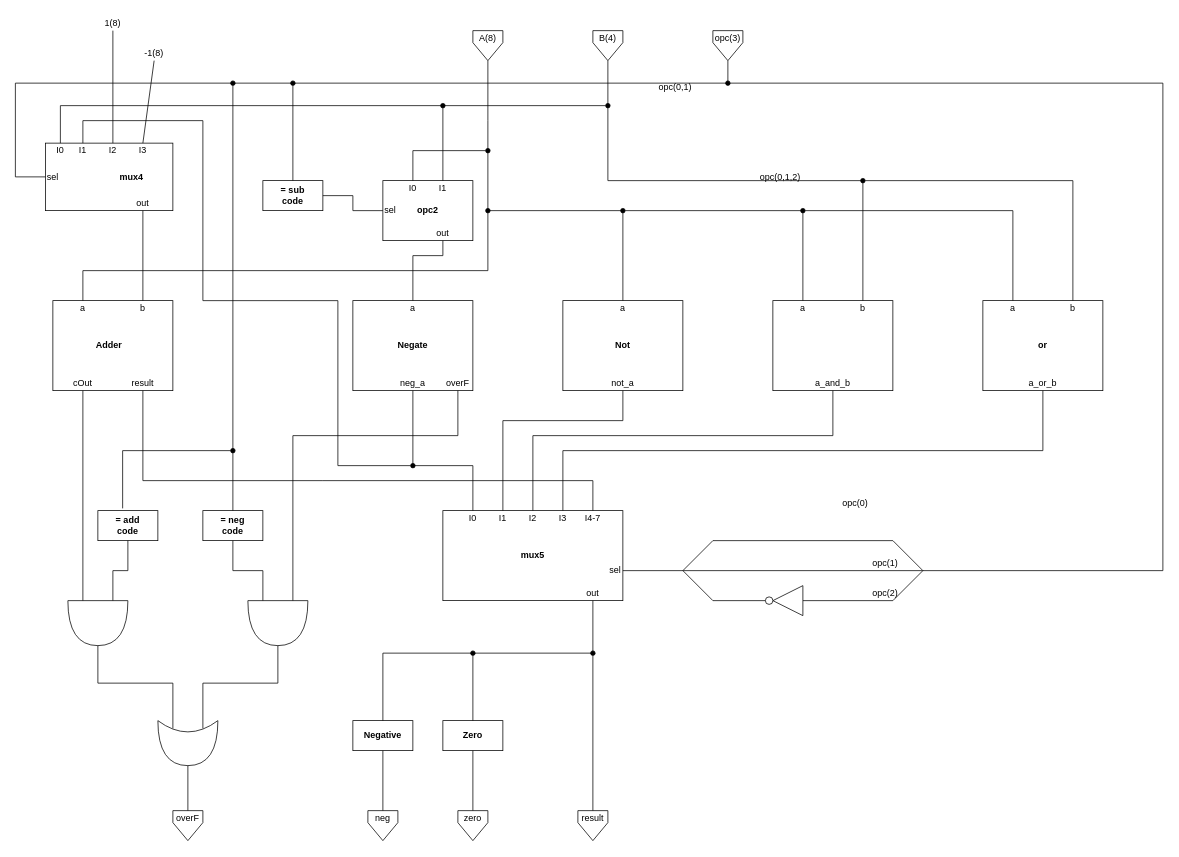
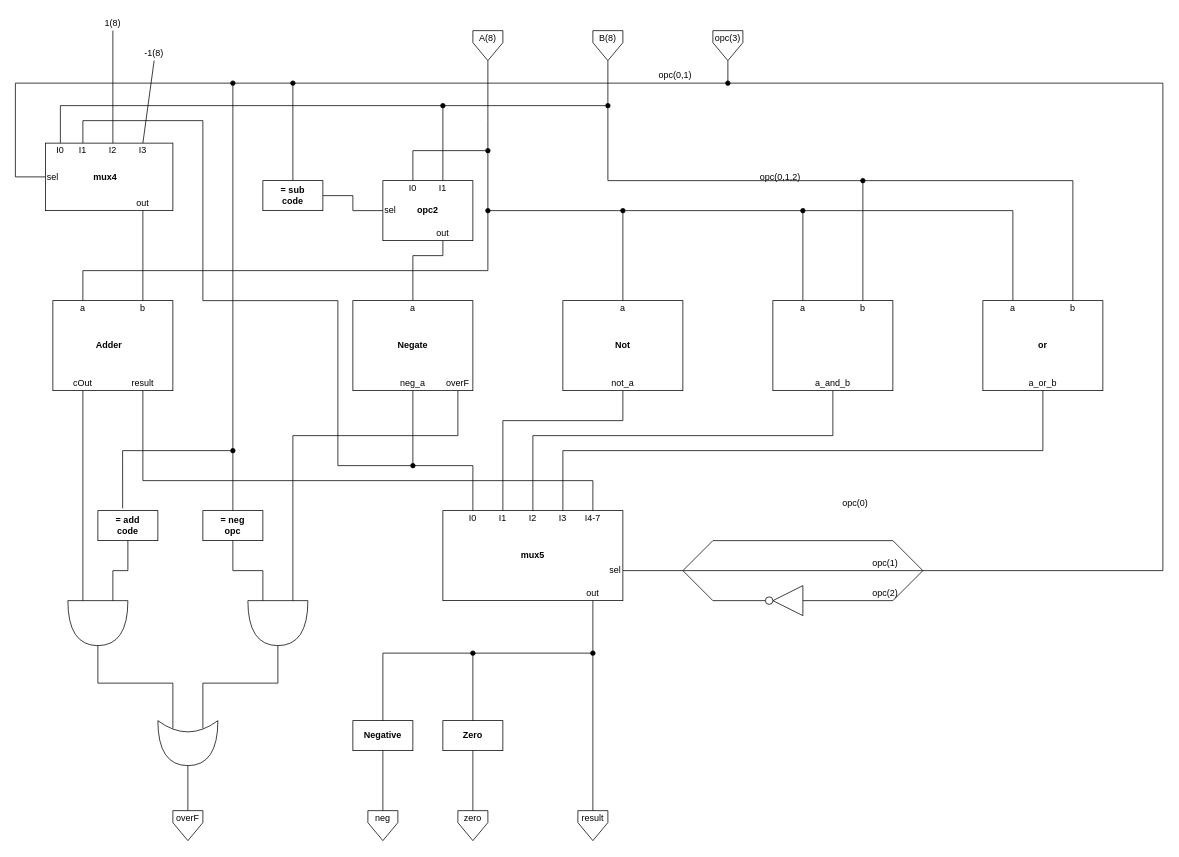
(608, 38) -> (608, 38)
(675, 87) -> (675, 75)
(132, 177) -> (105, 177)
(233, 525) -> (233, 525)
